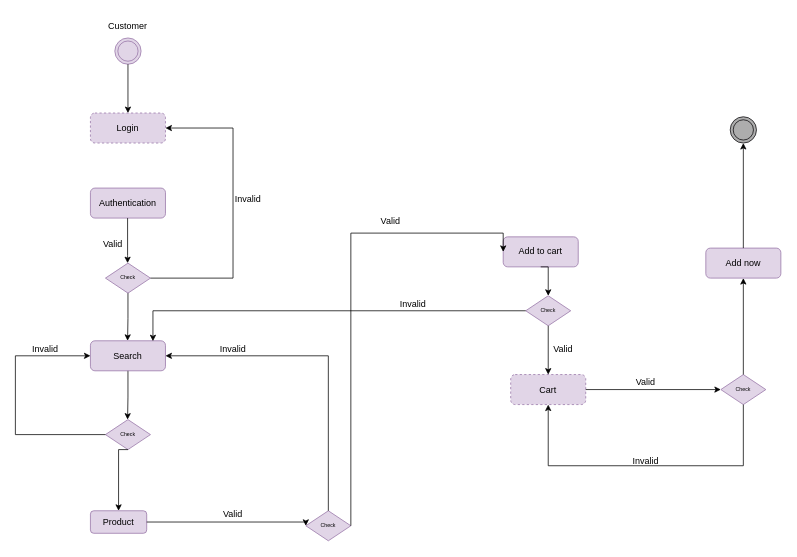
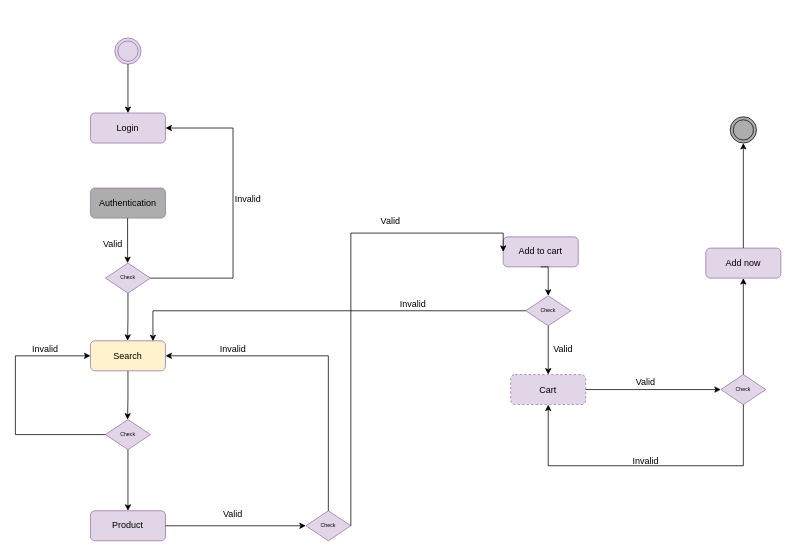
(128, 27) -> none
(128, 128) -> (128, 128)
(128, 203) -> (128, 203)
(128, 356) -> (128, 356)
(119, 522) -> (128, 525)
